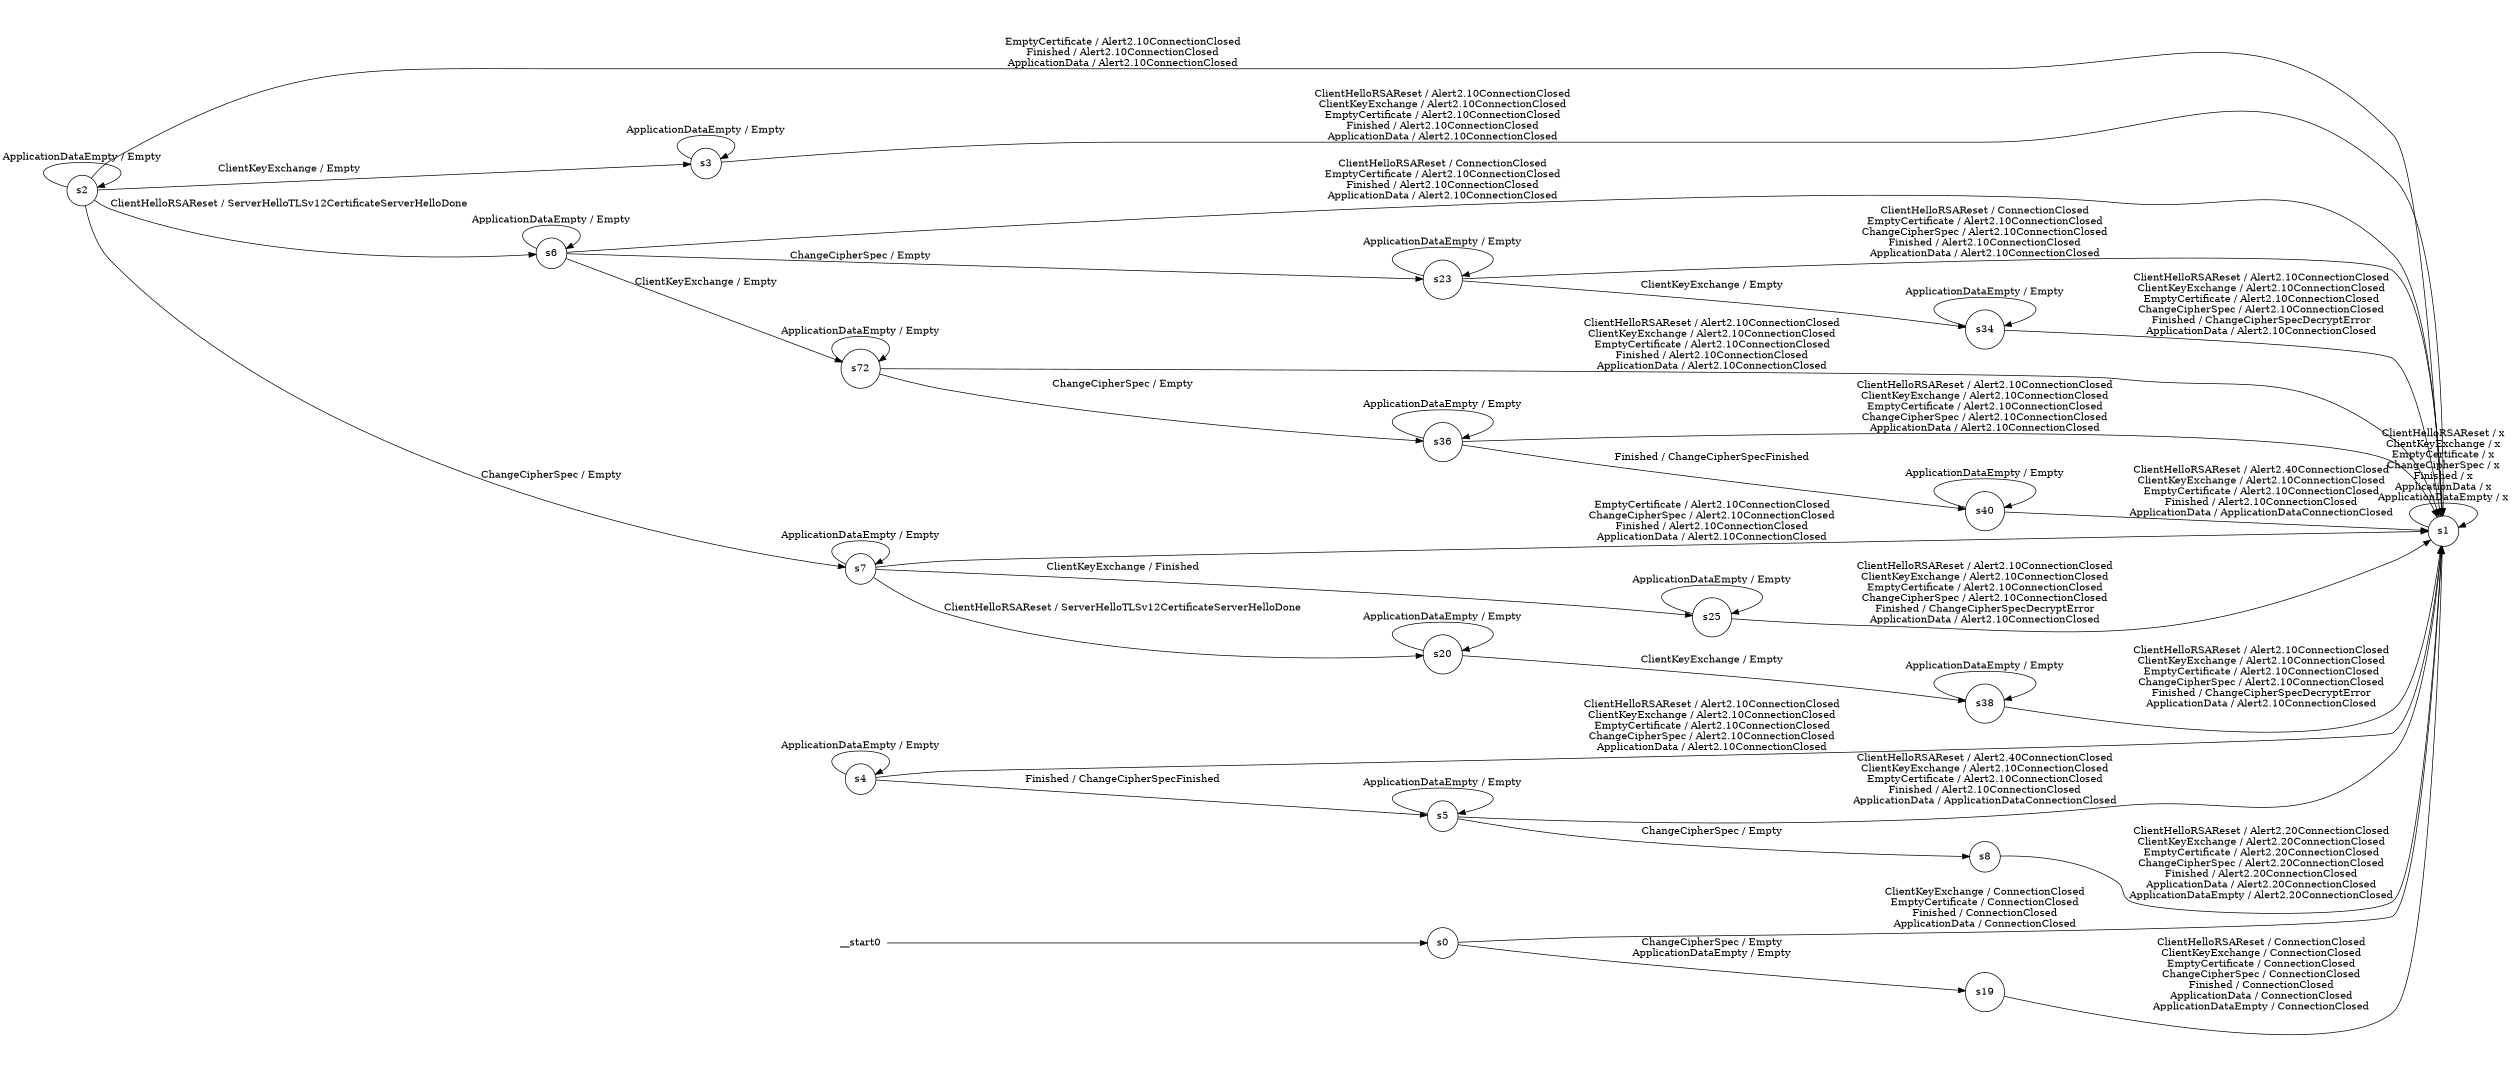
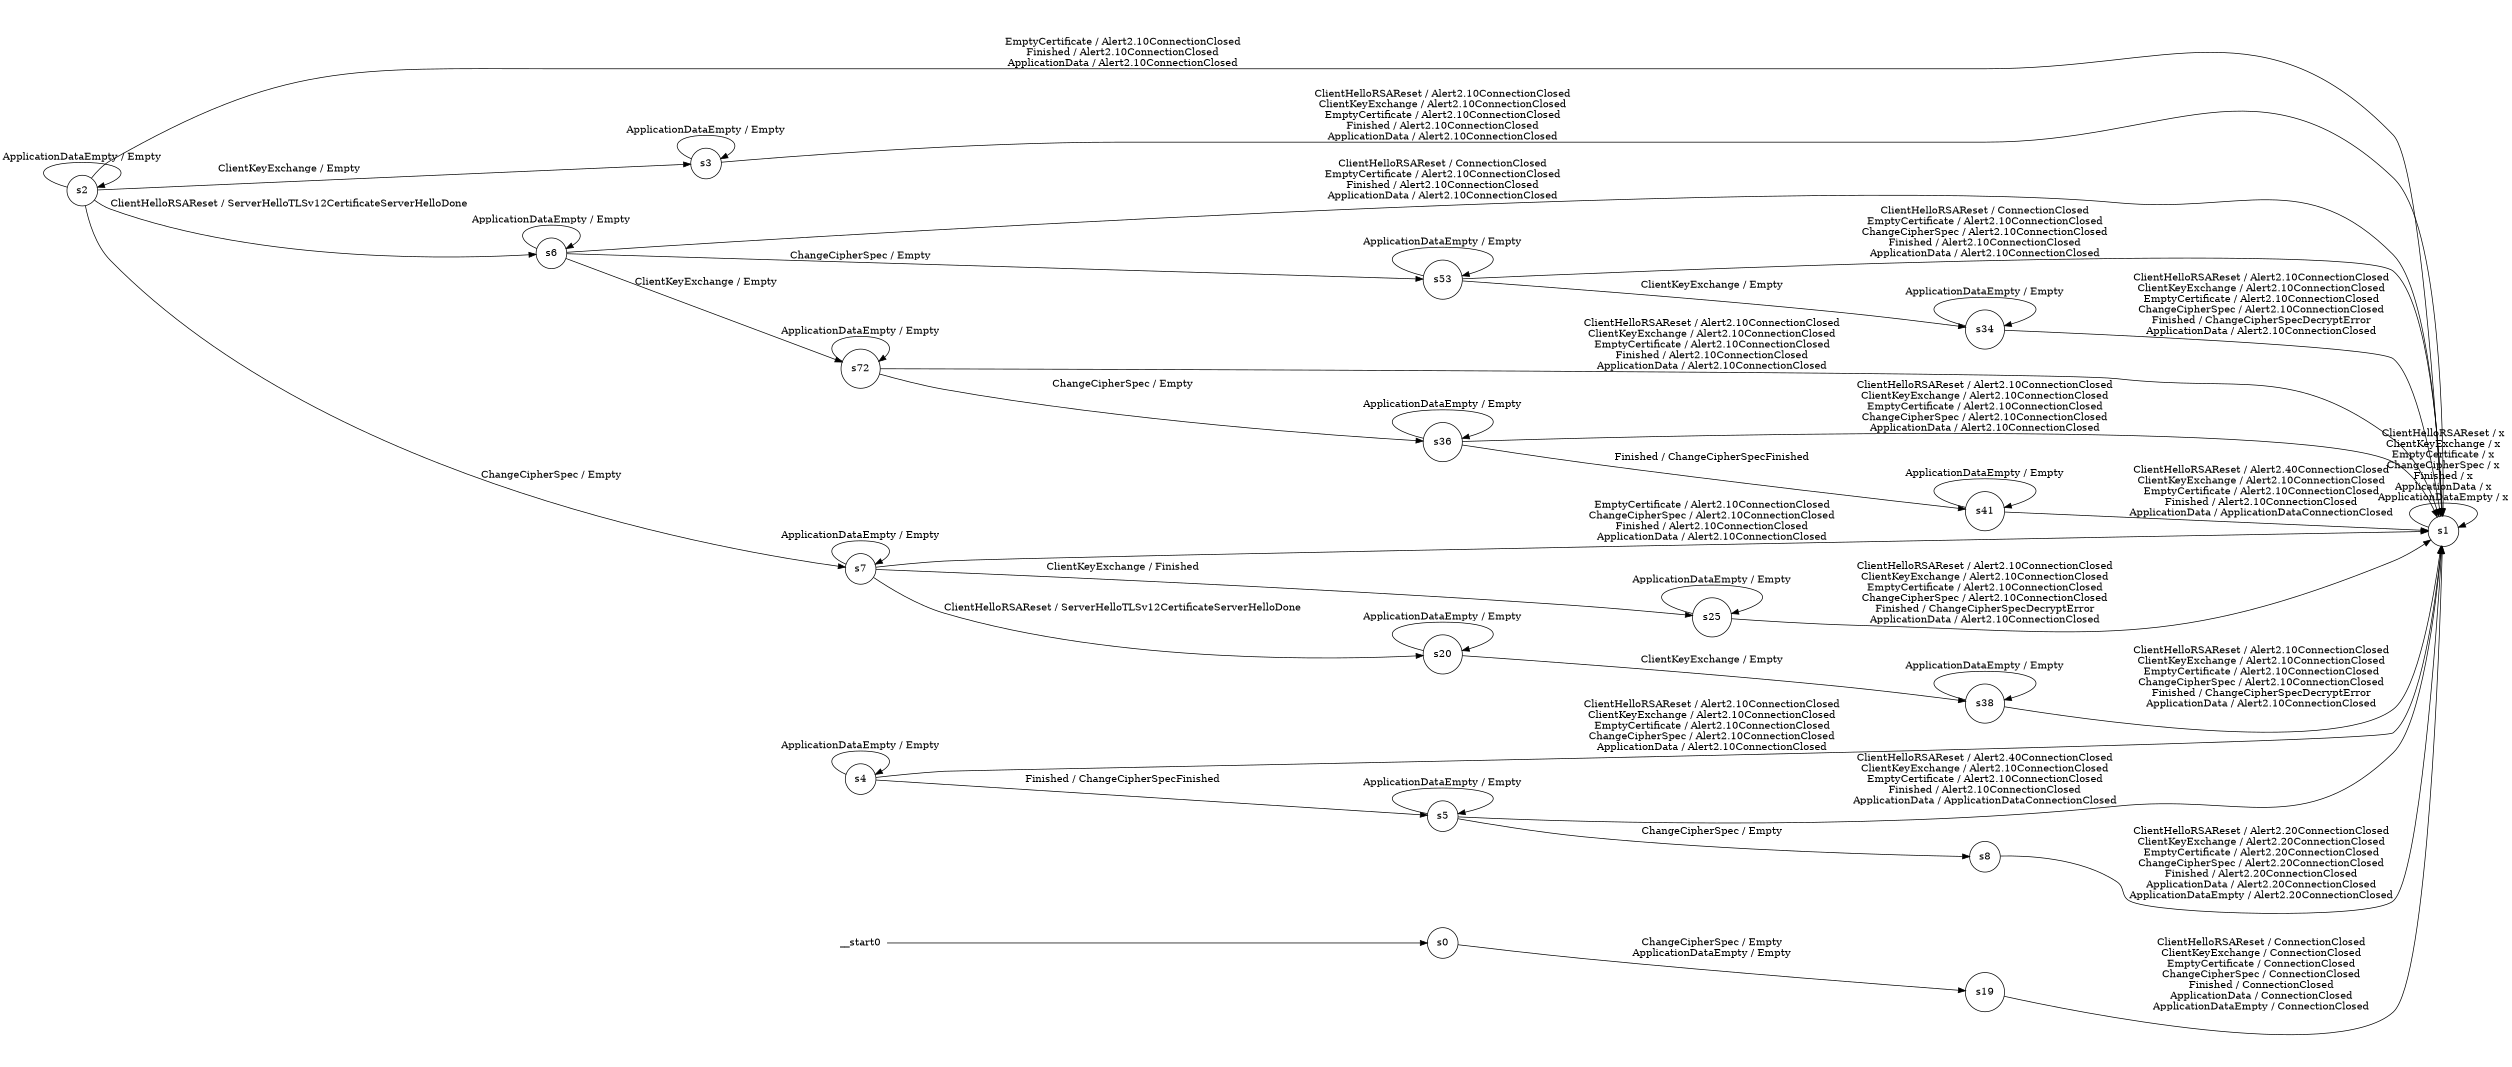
(1443, 280) -> (1443, 280)
(1985, 511) -> (1985, 511)
(2109, 930) -> none
